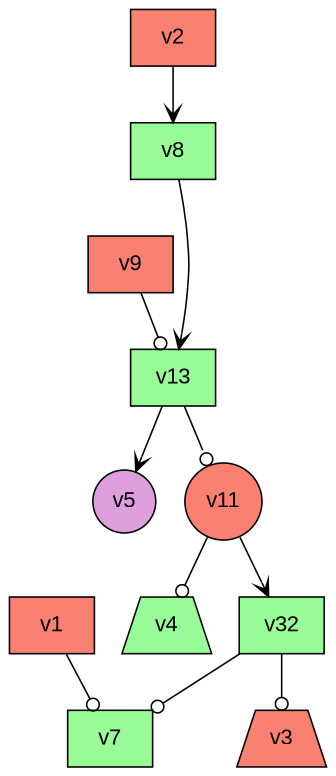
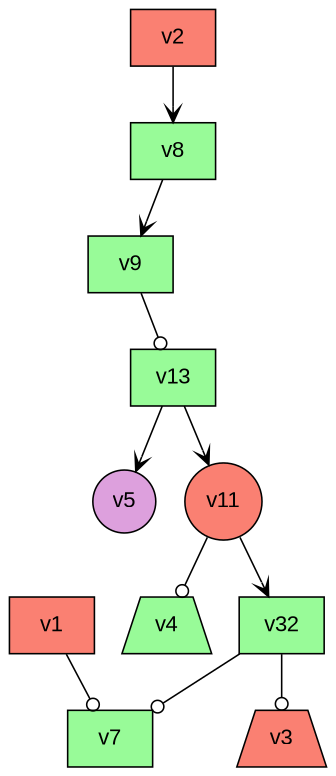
(189, 256) -> (155, 200)
(131, 264) -> (131, 264)
(194, 428) -> (194, 428)
